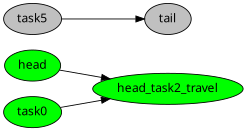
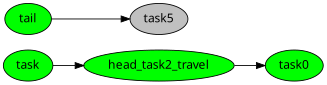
(99, 19) -> (86, 19)
(168, 19) -> (28, 19)
(33, 66) -> (28, 66)
(81, 104) -> (245, 66)
